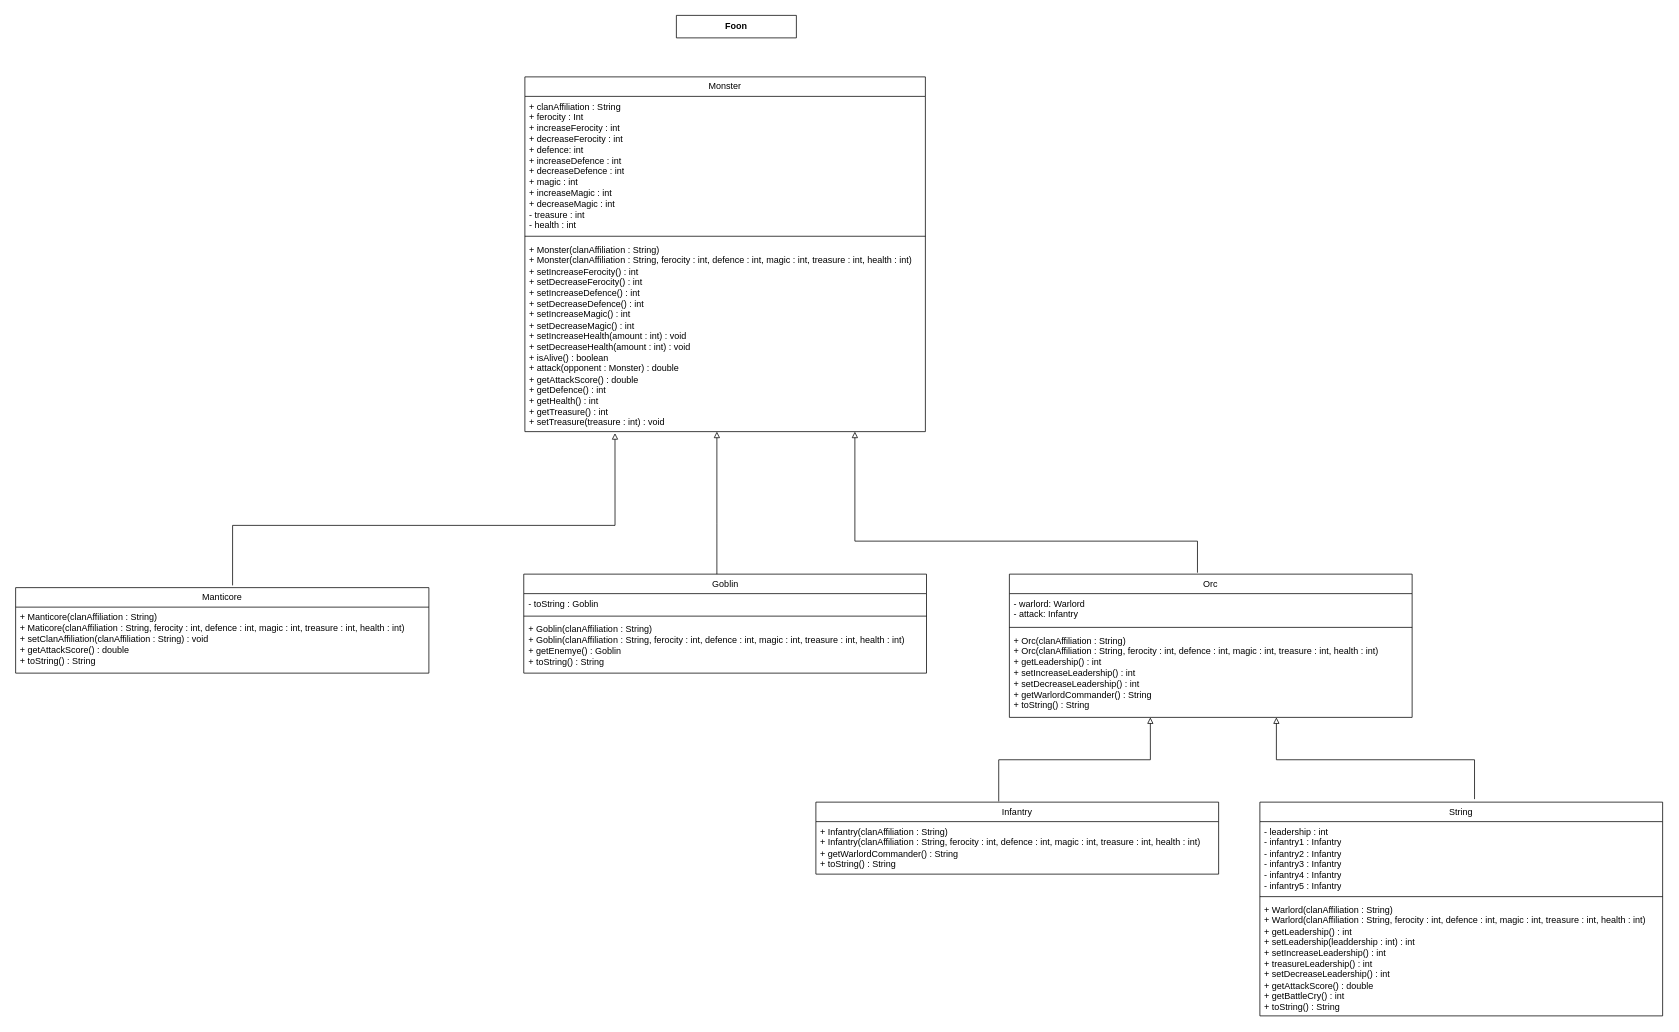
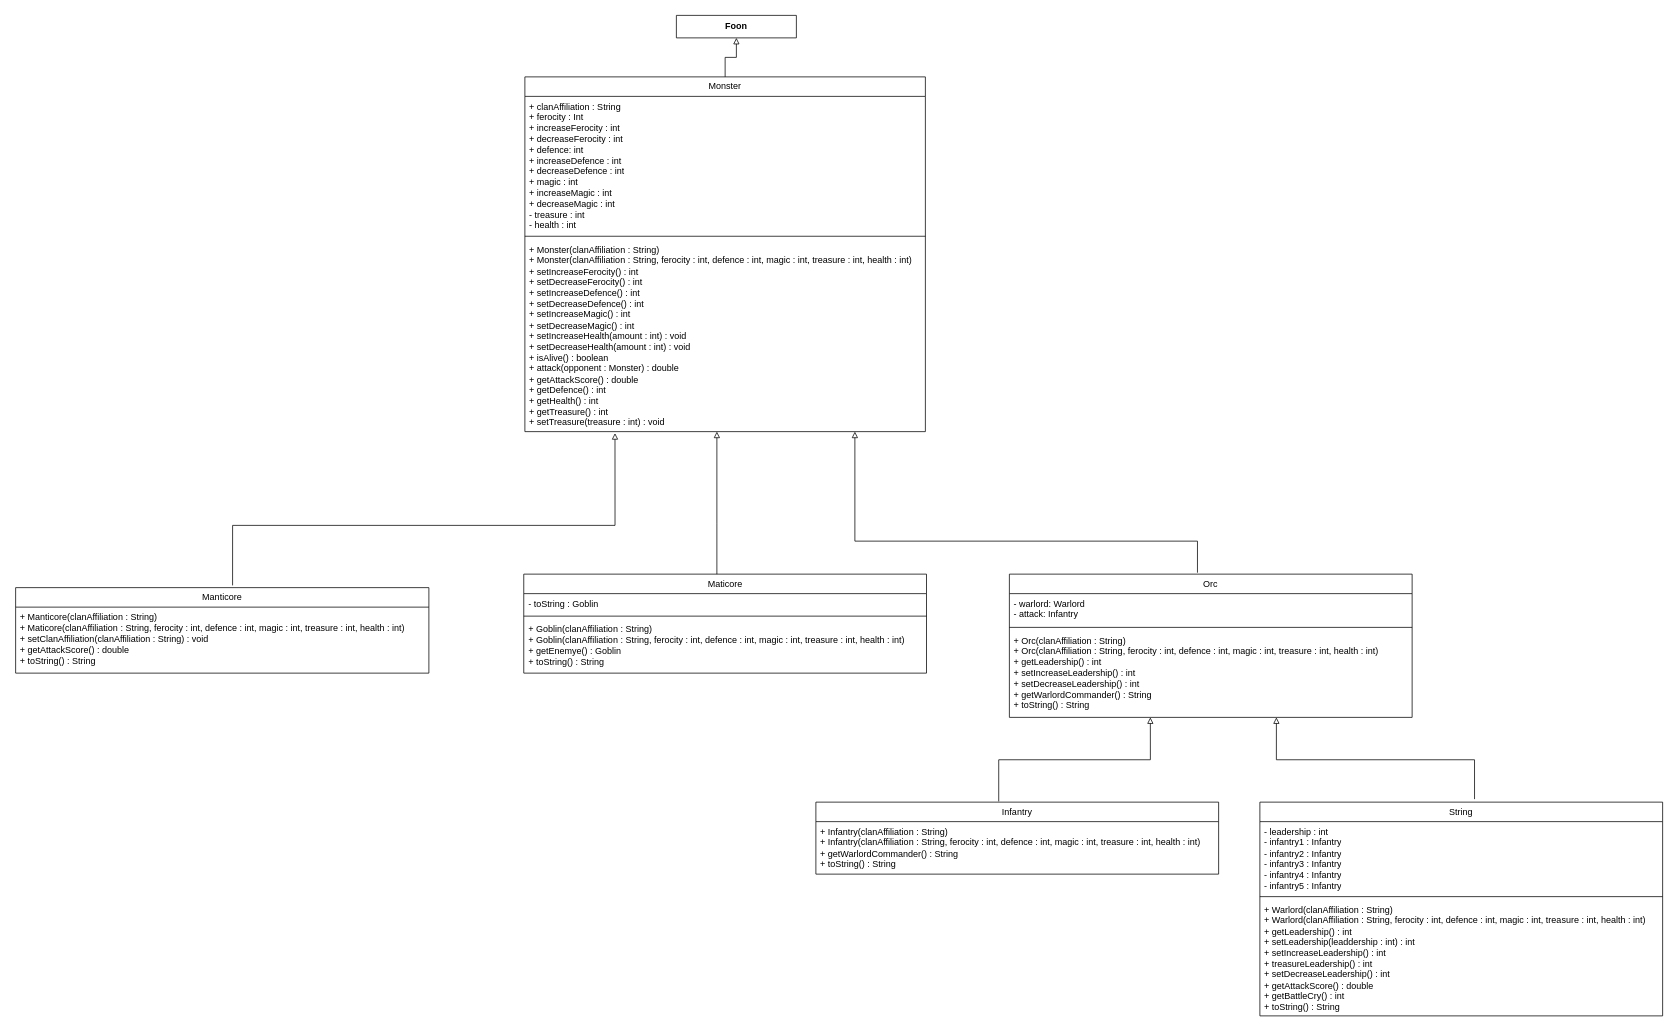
none -> (729, 57)
(725, 584) -> (725, 584)
